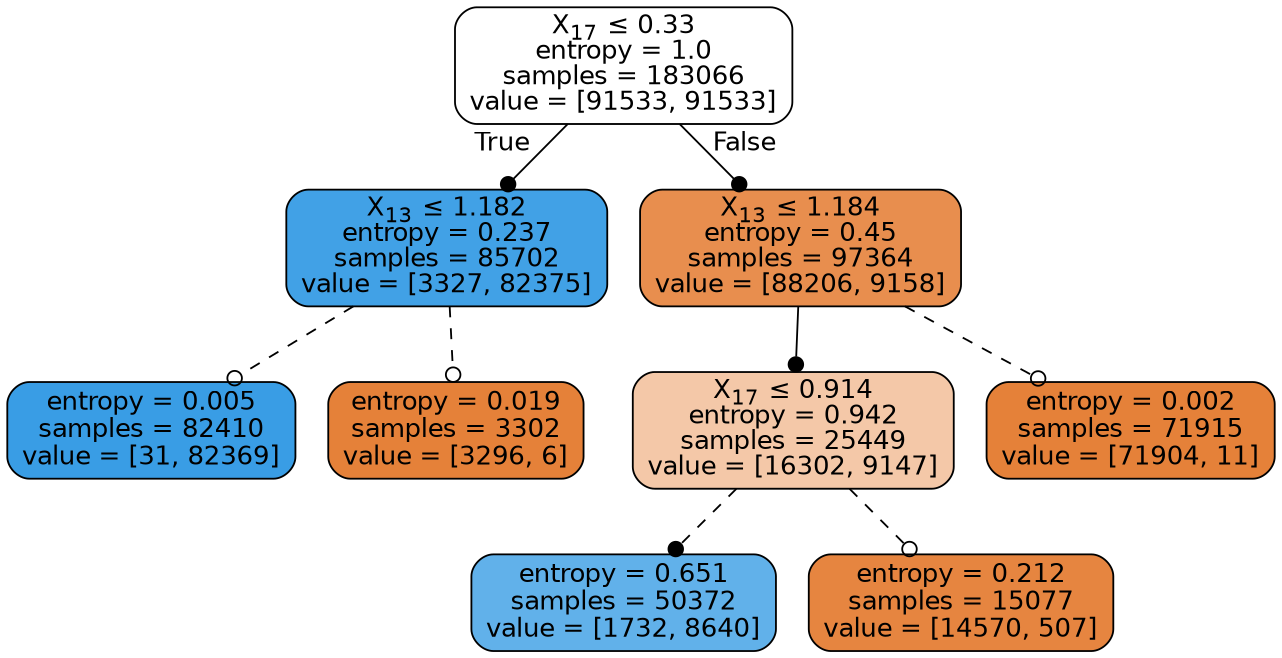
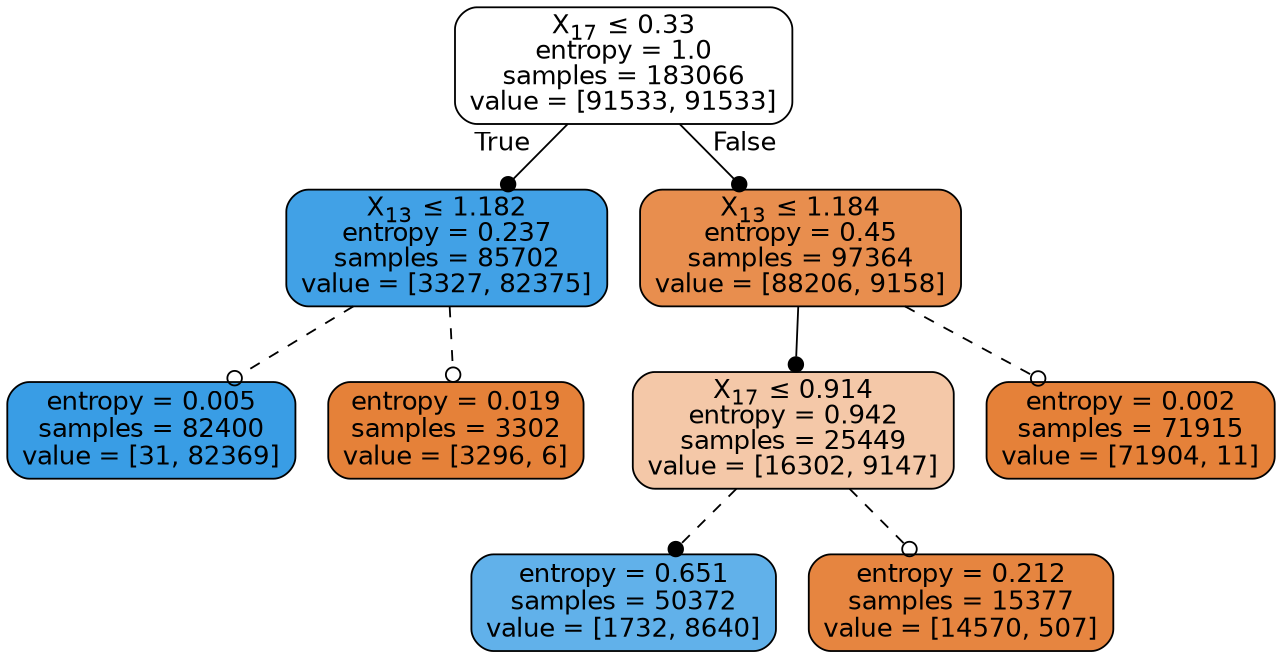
(151, 429) -> (151, 429)
(961, 602) -> (961, 602)
